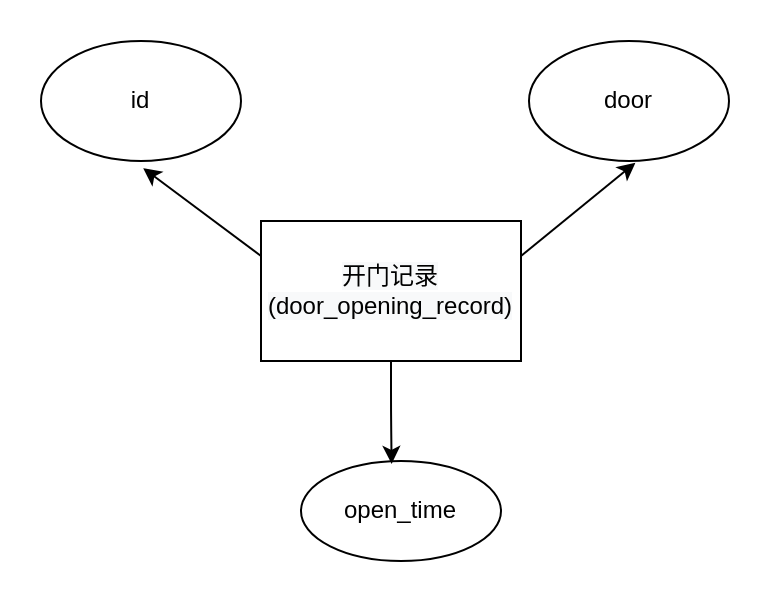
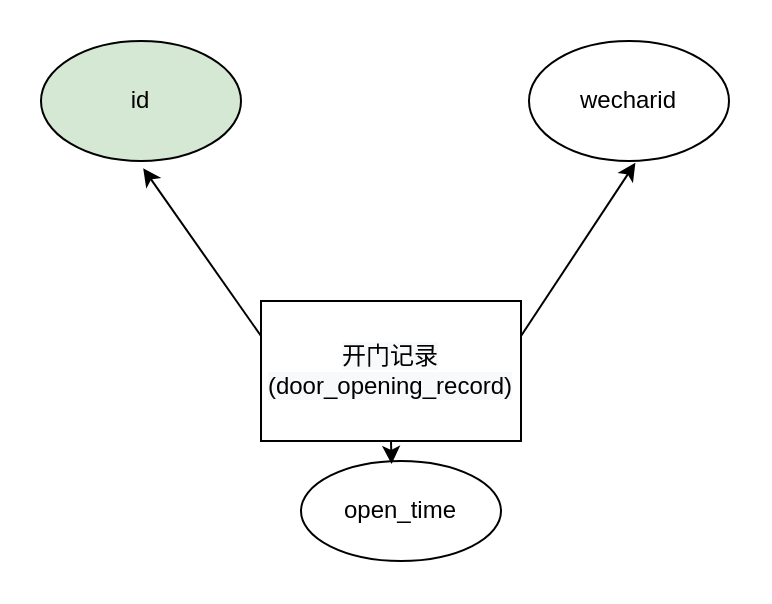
(141, 101) -> (141, 101)
(629, 101) -> (629, 101)
(391, 291) -> (391, 371)
